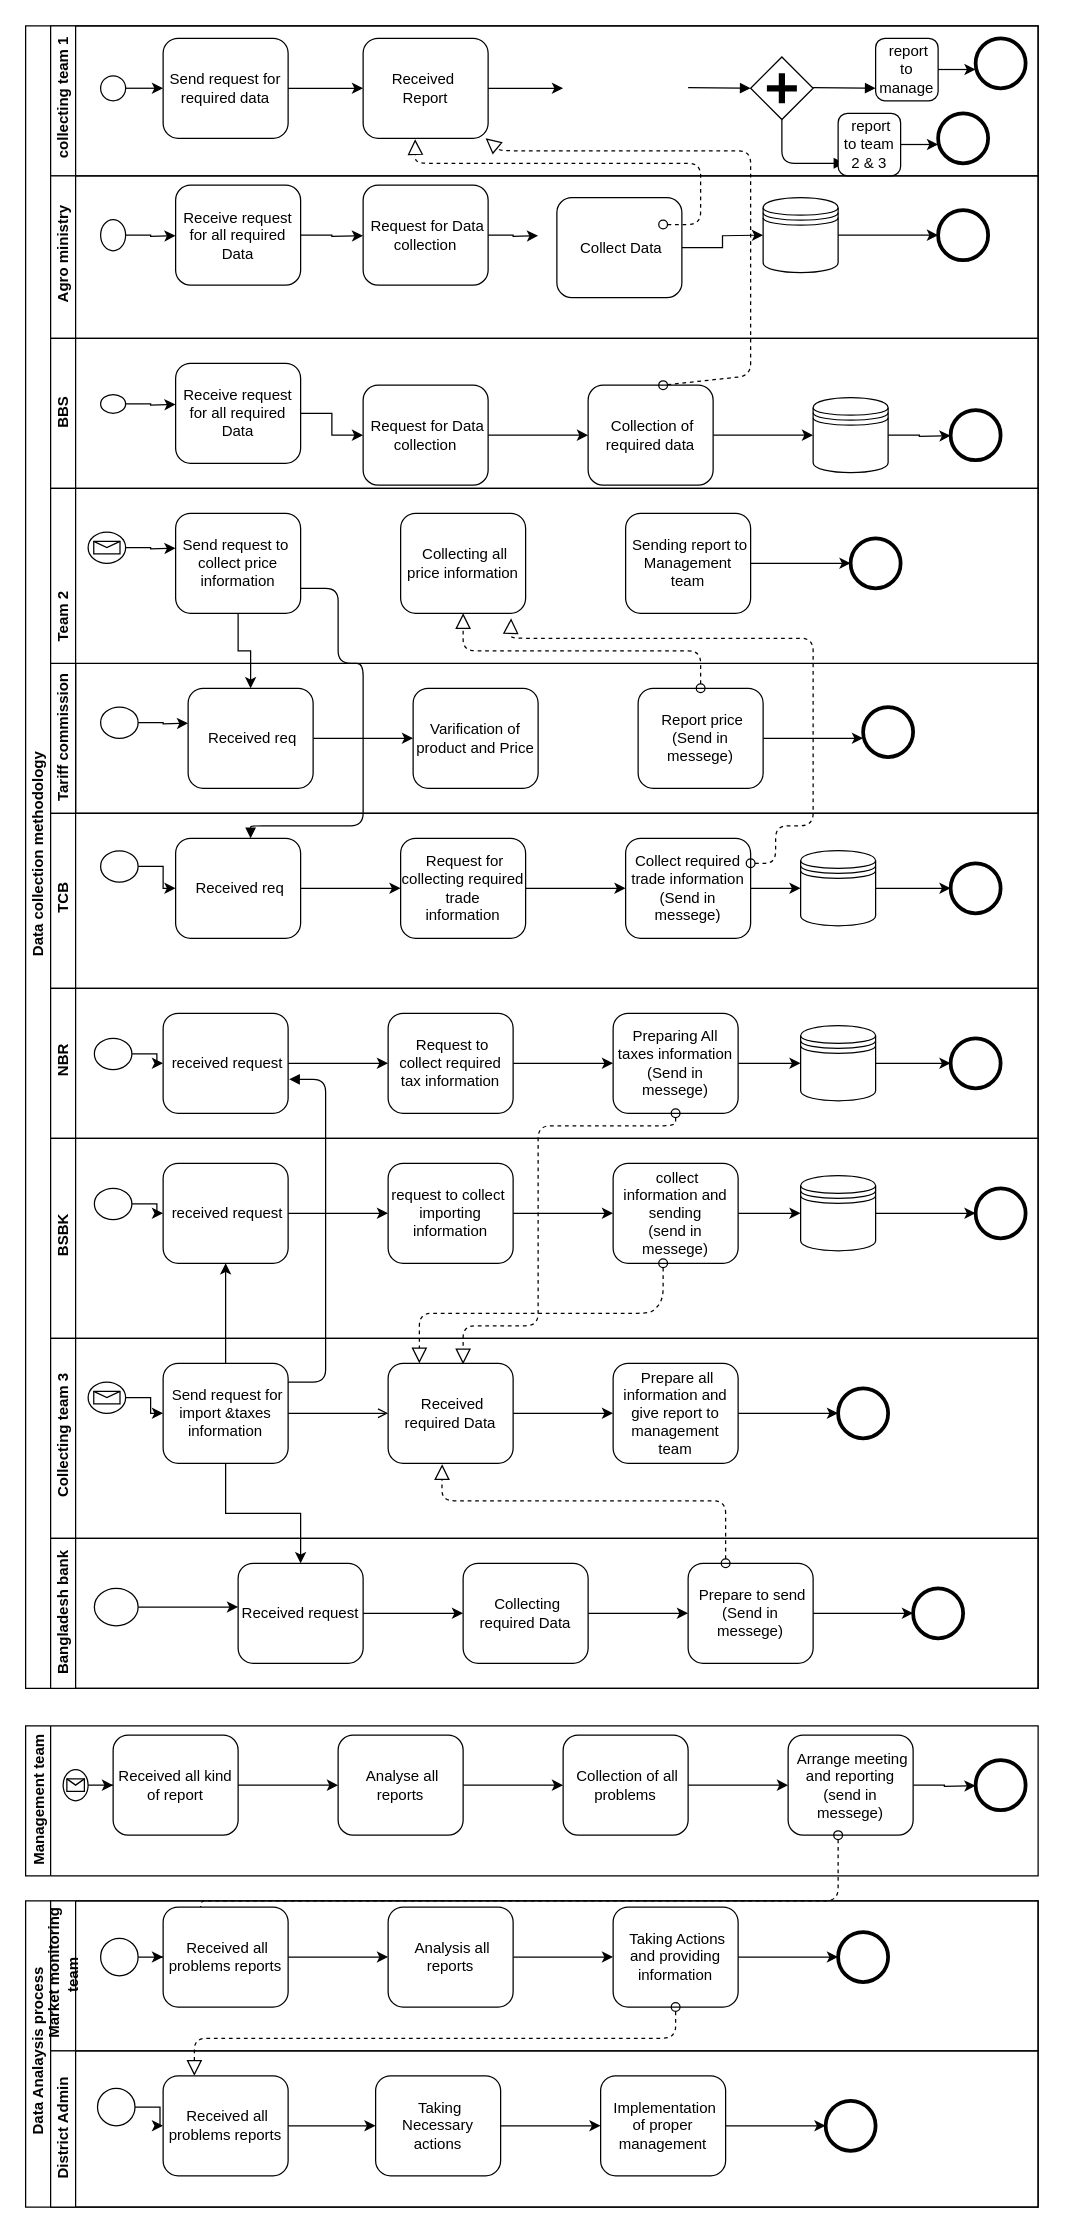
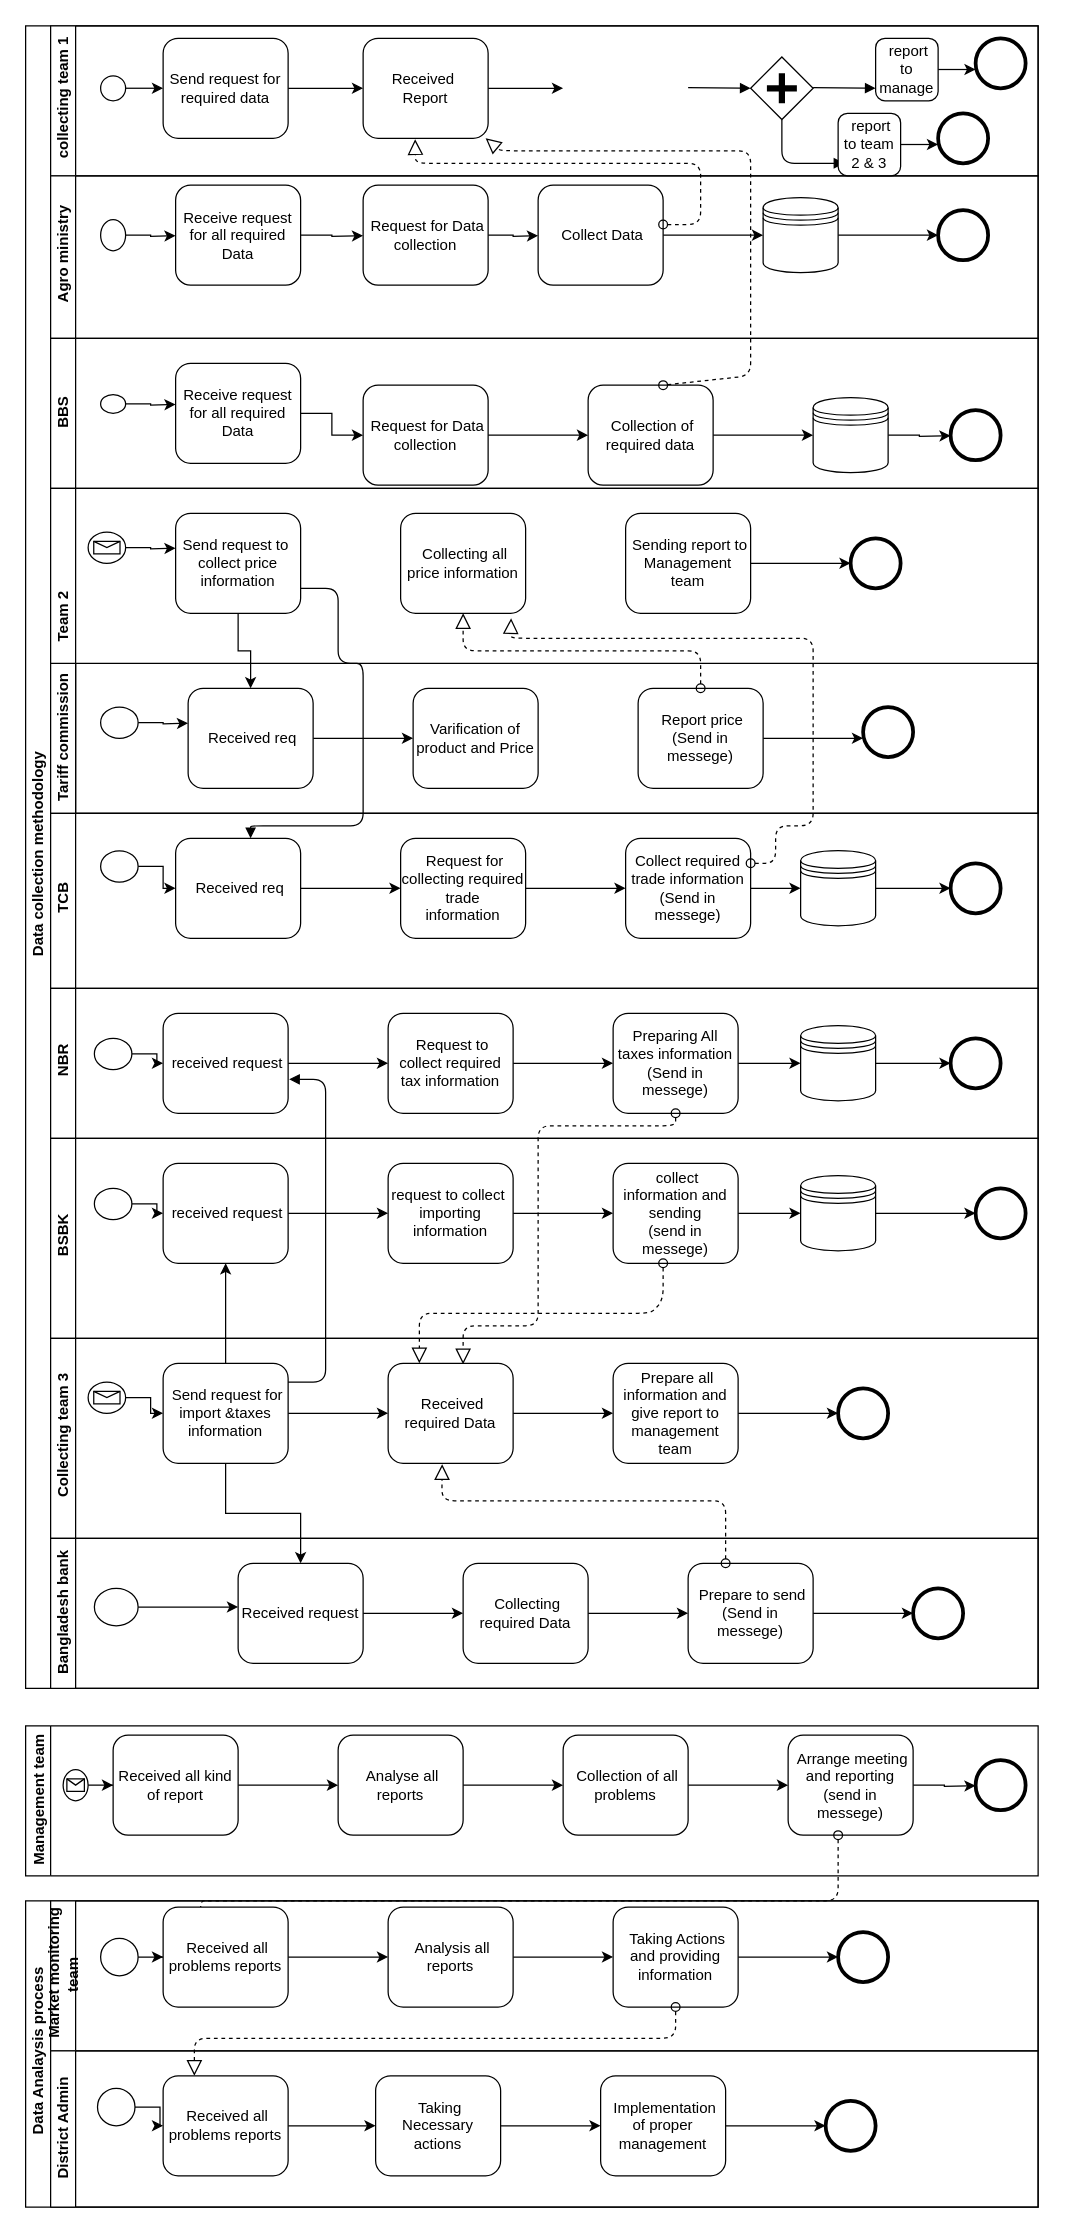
(619, 248) -> (601, 235)
(380, 1413) -> (378, 1413)
